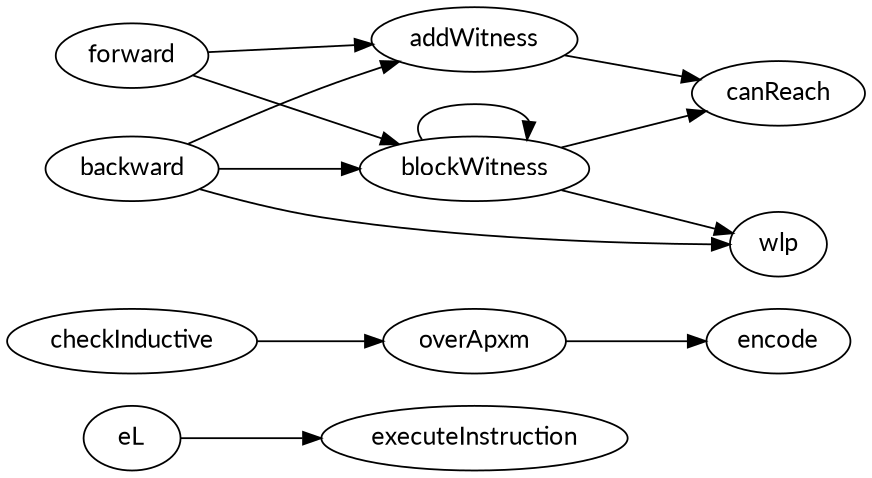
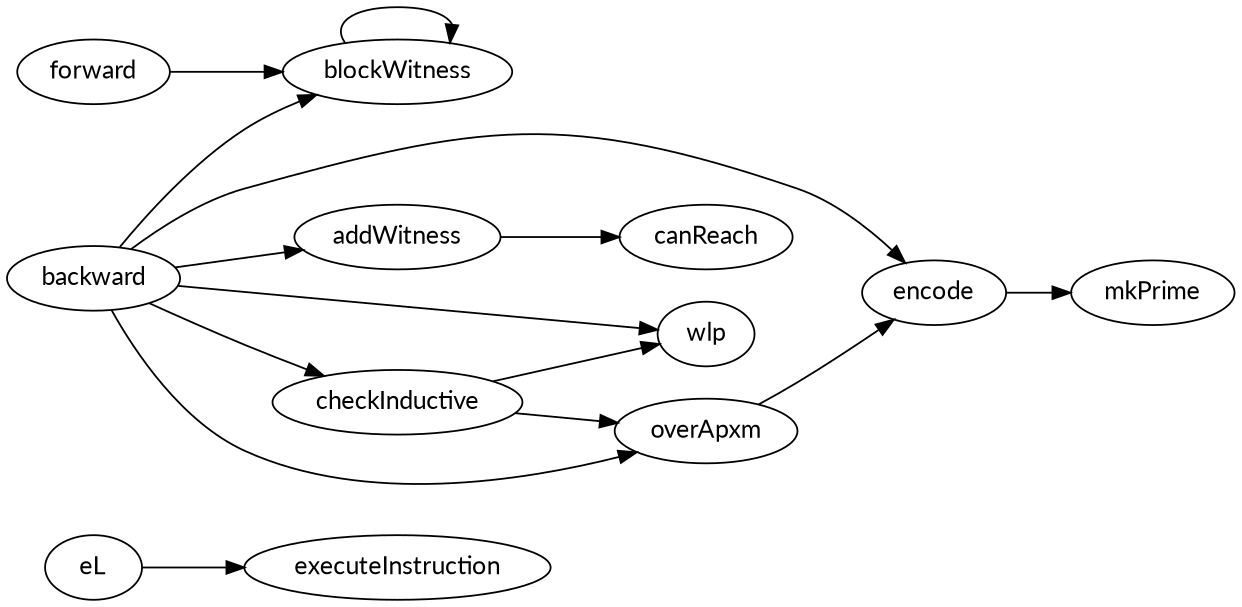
(281, 49) -> none
(625, 132) -> none
none -> (513, 135)
(638, 209) -> (567, 365)
none -> (1153, 293)
none -> (228, 338)
none -> (333, 477)
